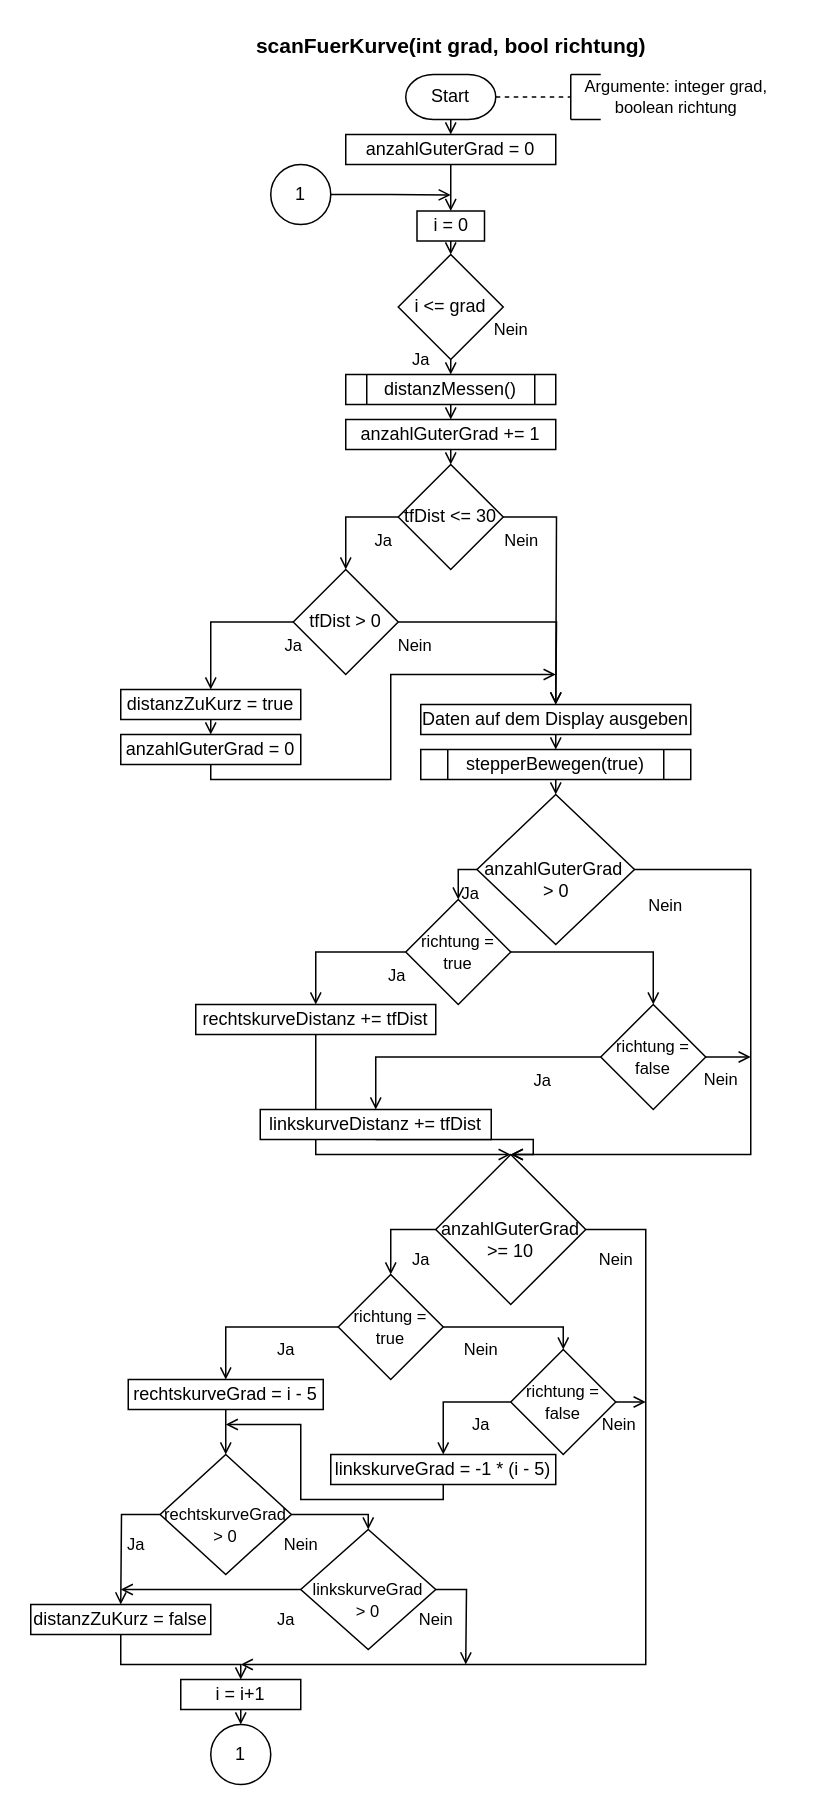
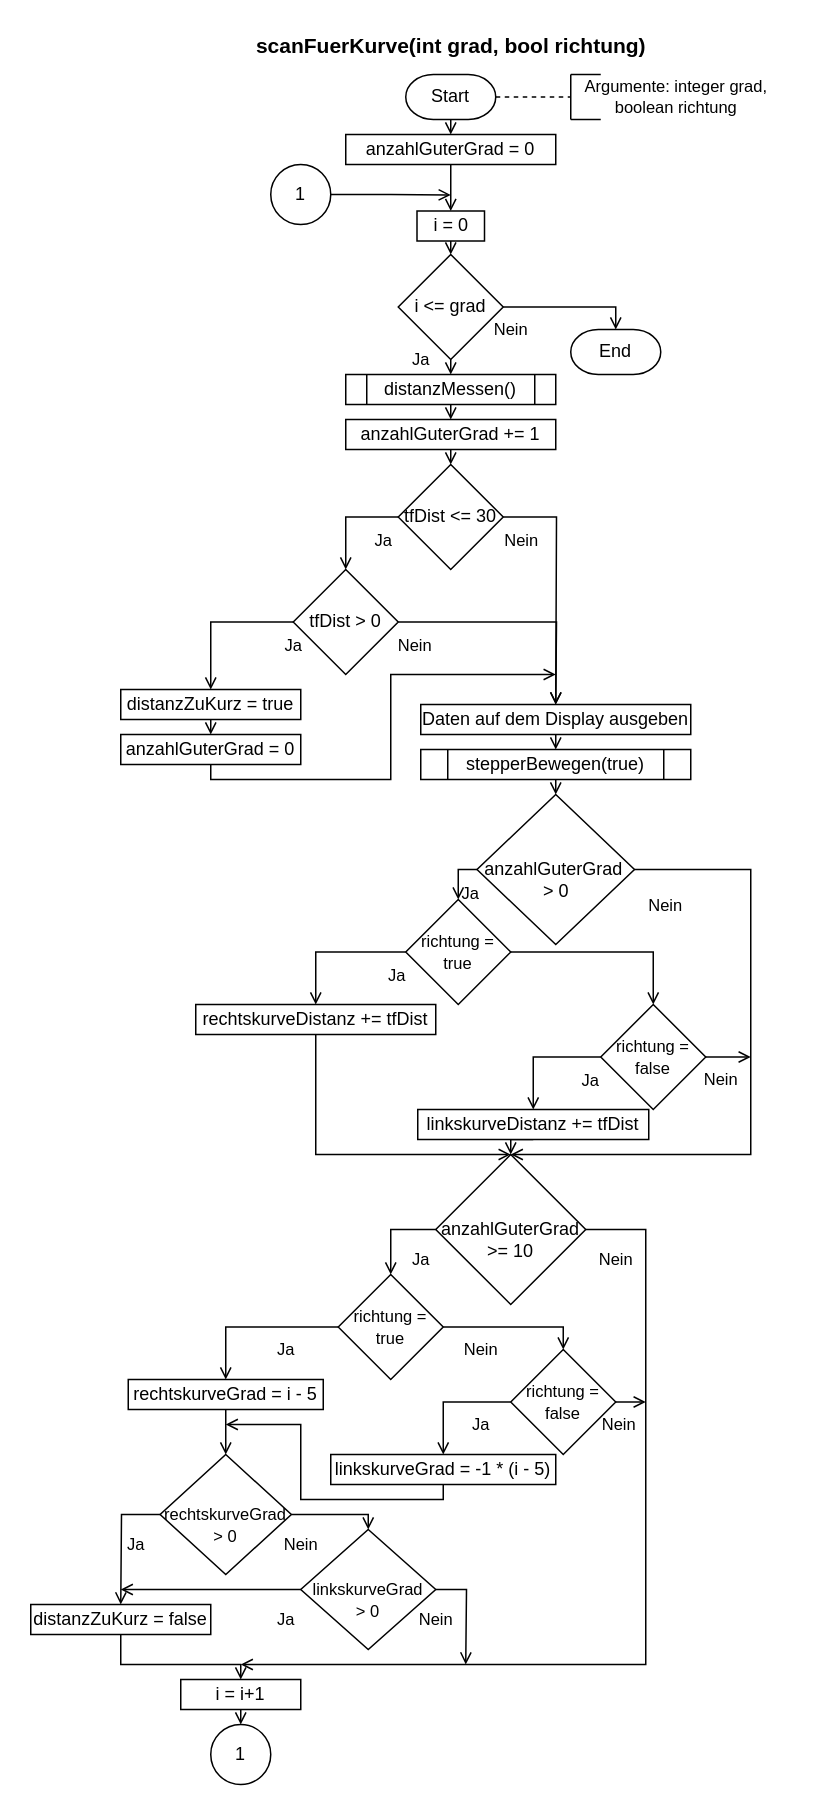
none -> (569, 307)
none -> (616, 352)
(376, 1124) -> (533, 1124)
